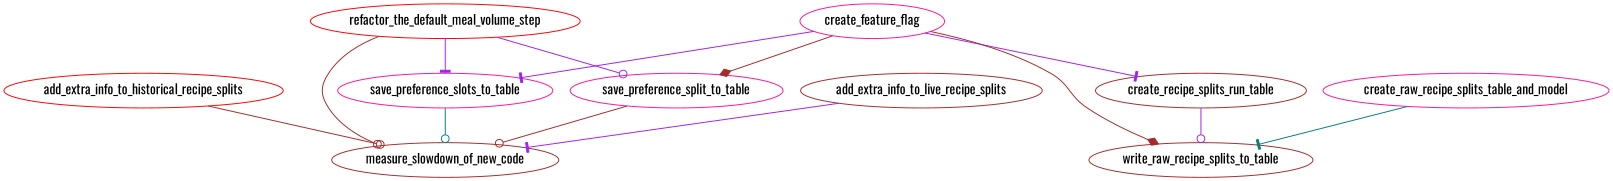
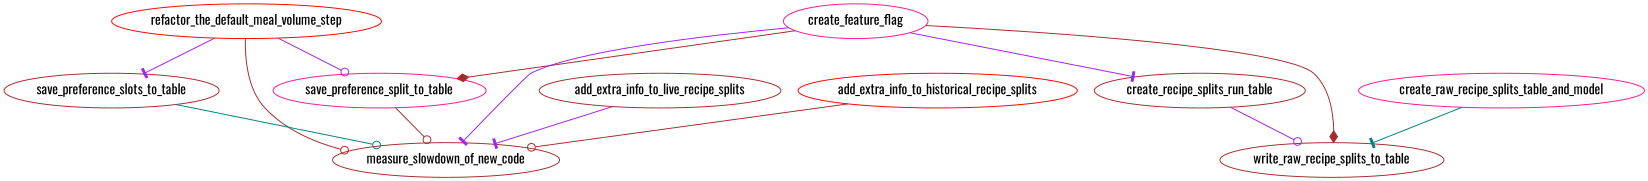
(669, 54) -> (613, 51)
(445, 91) -> (112, 91)
